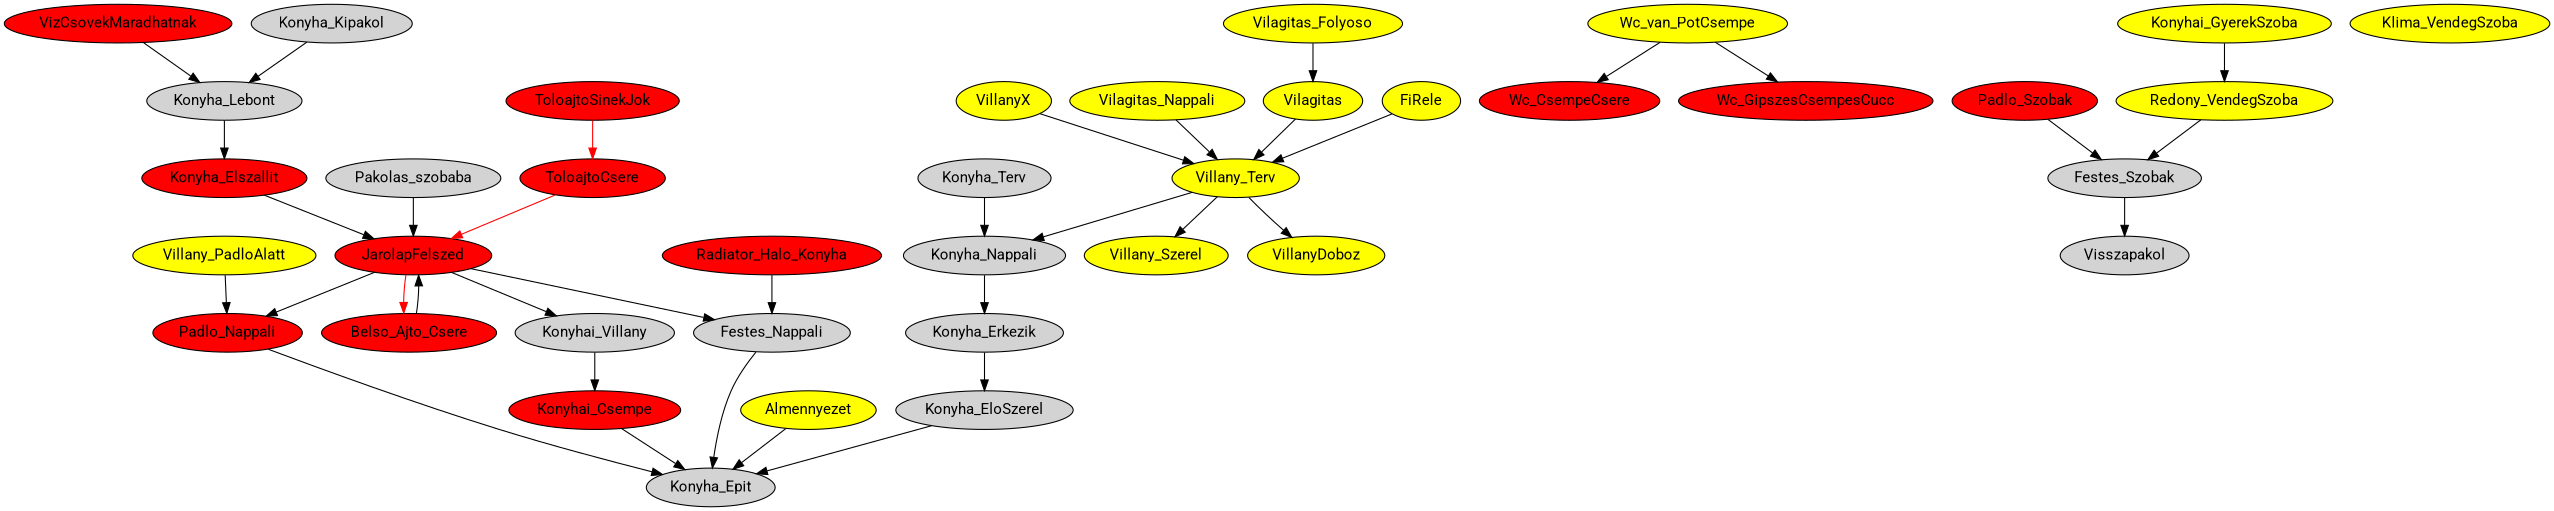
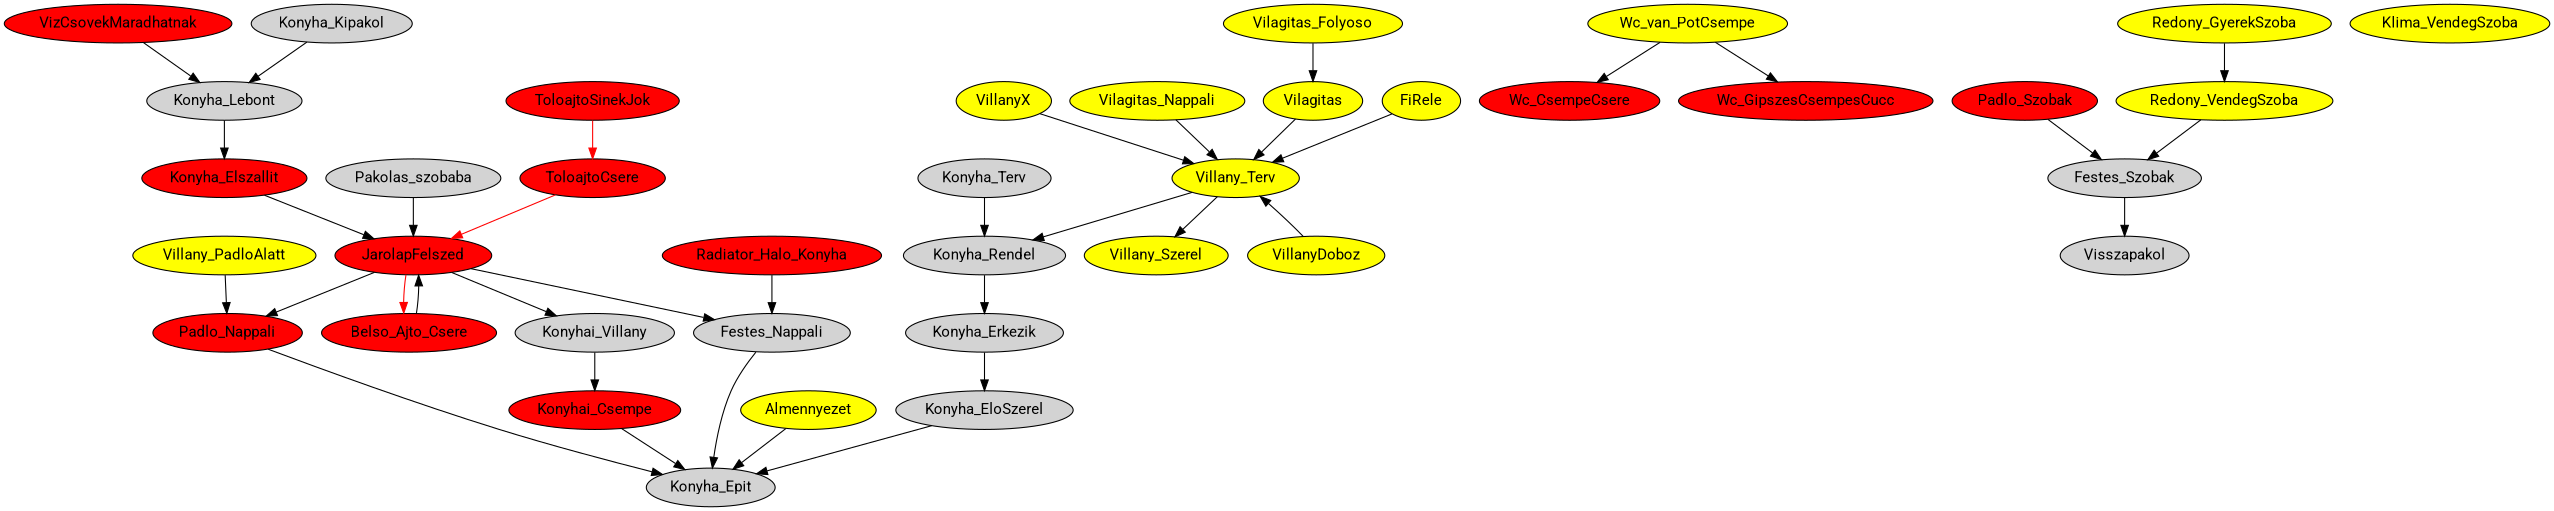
(2225, 24) -> (2225, 24)
(1266, 214) -> (1286, 220)
(985, 256) -> (985, 256)
